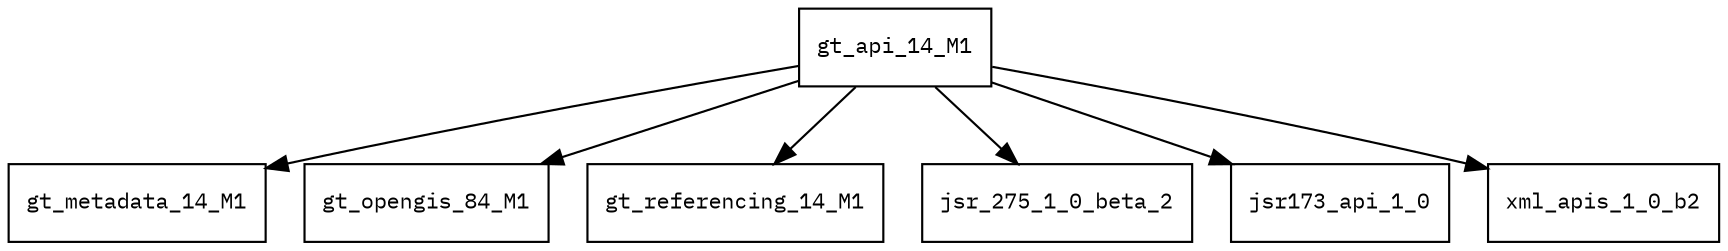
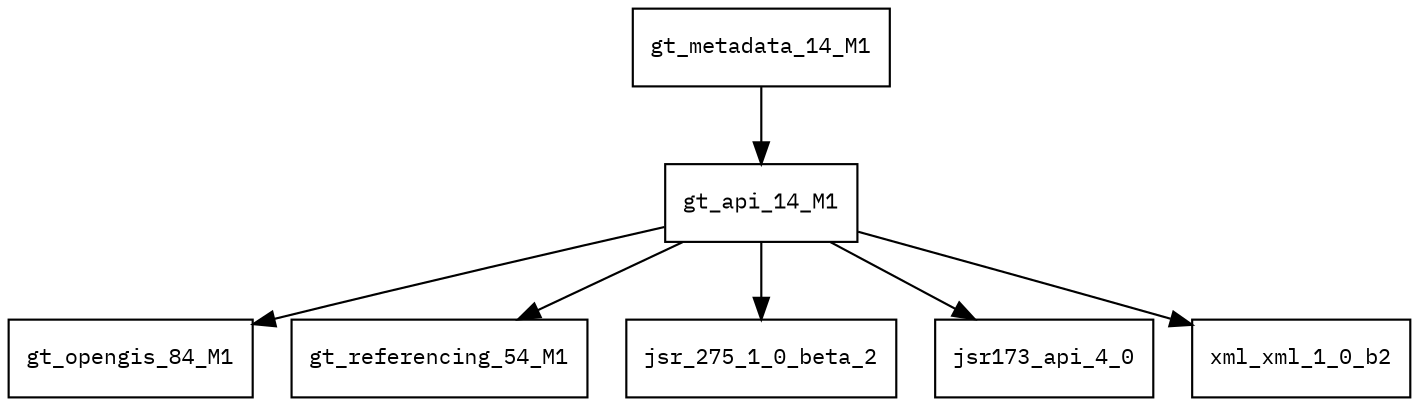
(543, 112) -> (761, 115)
(735, 203) -> (440, 359)
(1340, 203) -> (1044, 359)
(1604, 203) -> (1301, 359)
